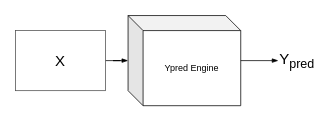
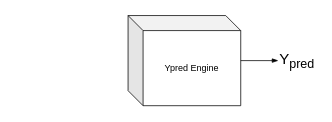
(60, 60) -> none
(120, 60) -> none
